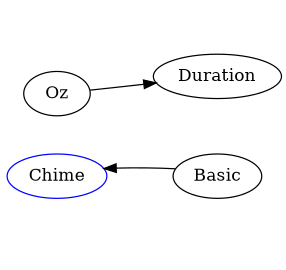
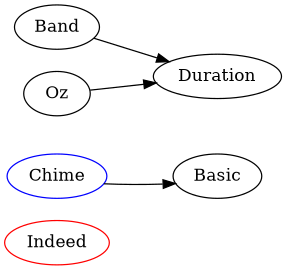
none -> (57, 27)
(146, 168) -> (133, 184)
none -> (57, 243)
